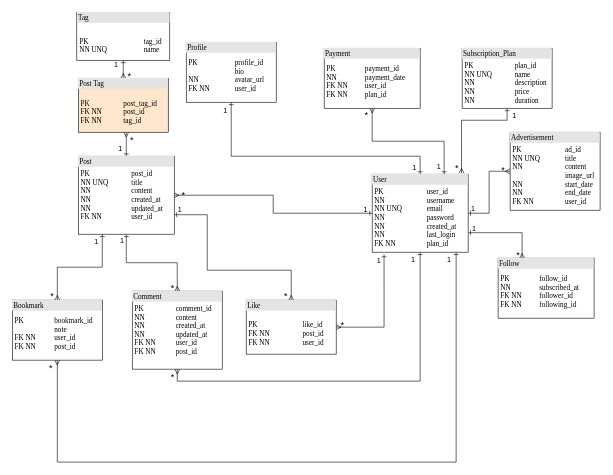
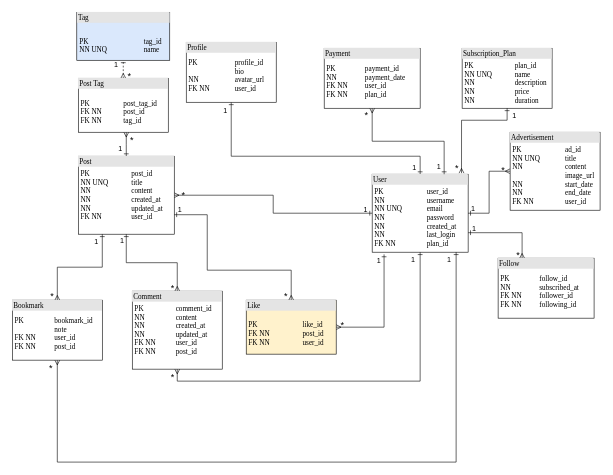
(123, 36) -> (123, 36)
(123, 69) -> (123, 69)
(123, 105) -> (123, 105)
(291, 327) -> (291, 327)
